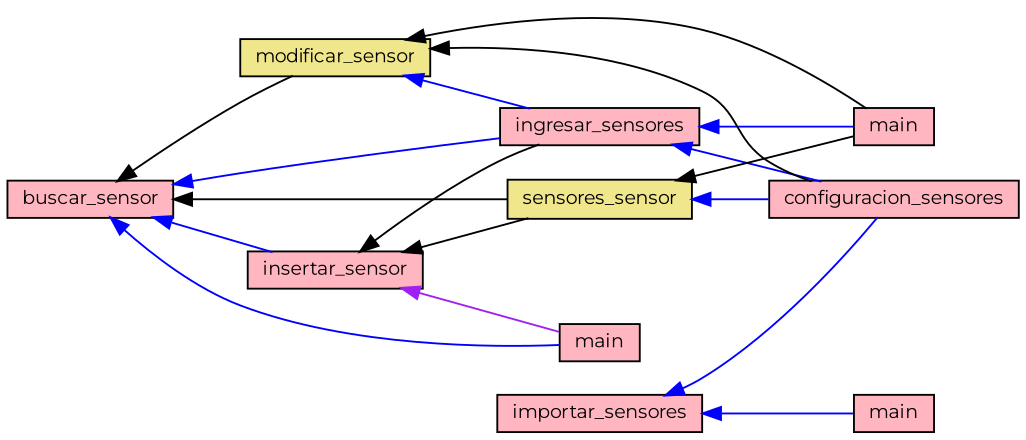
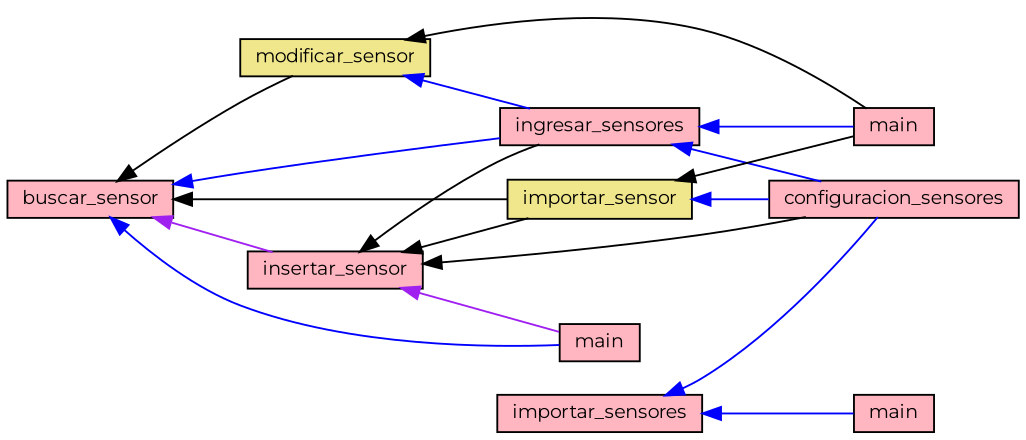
(649, 71) -> (624, 245)
(600, 199) -> (600, 199)
(222, 237) -> (222, 237)
